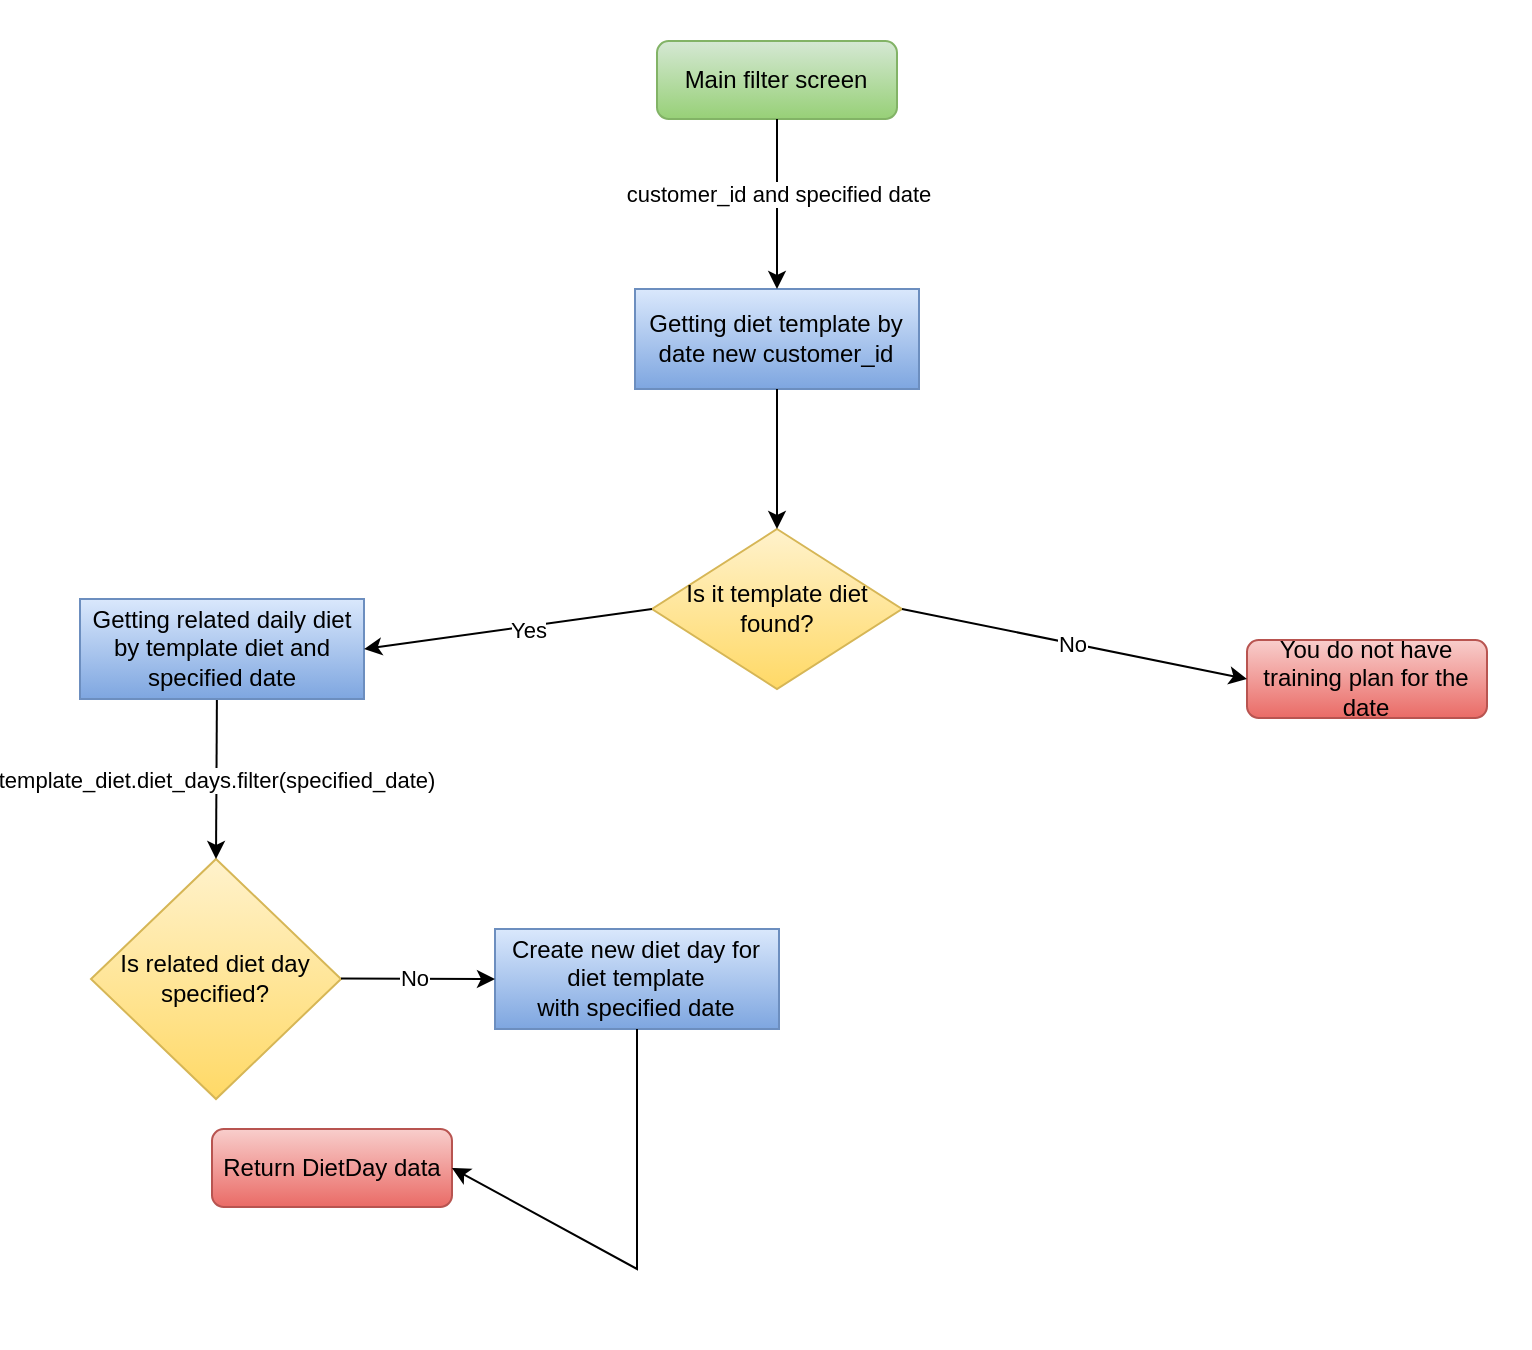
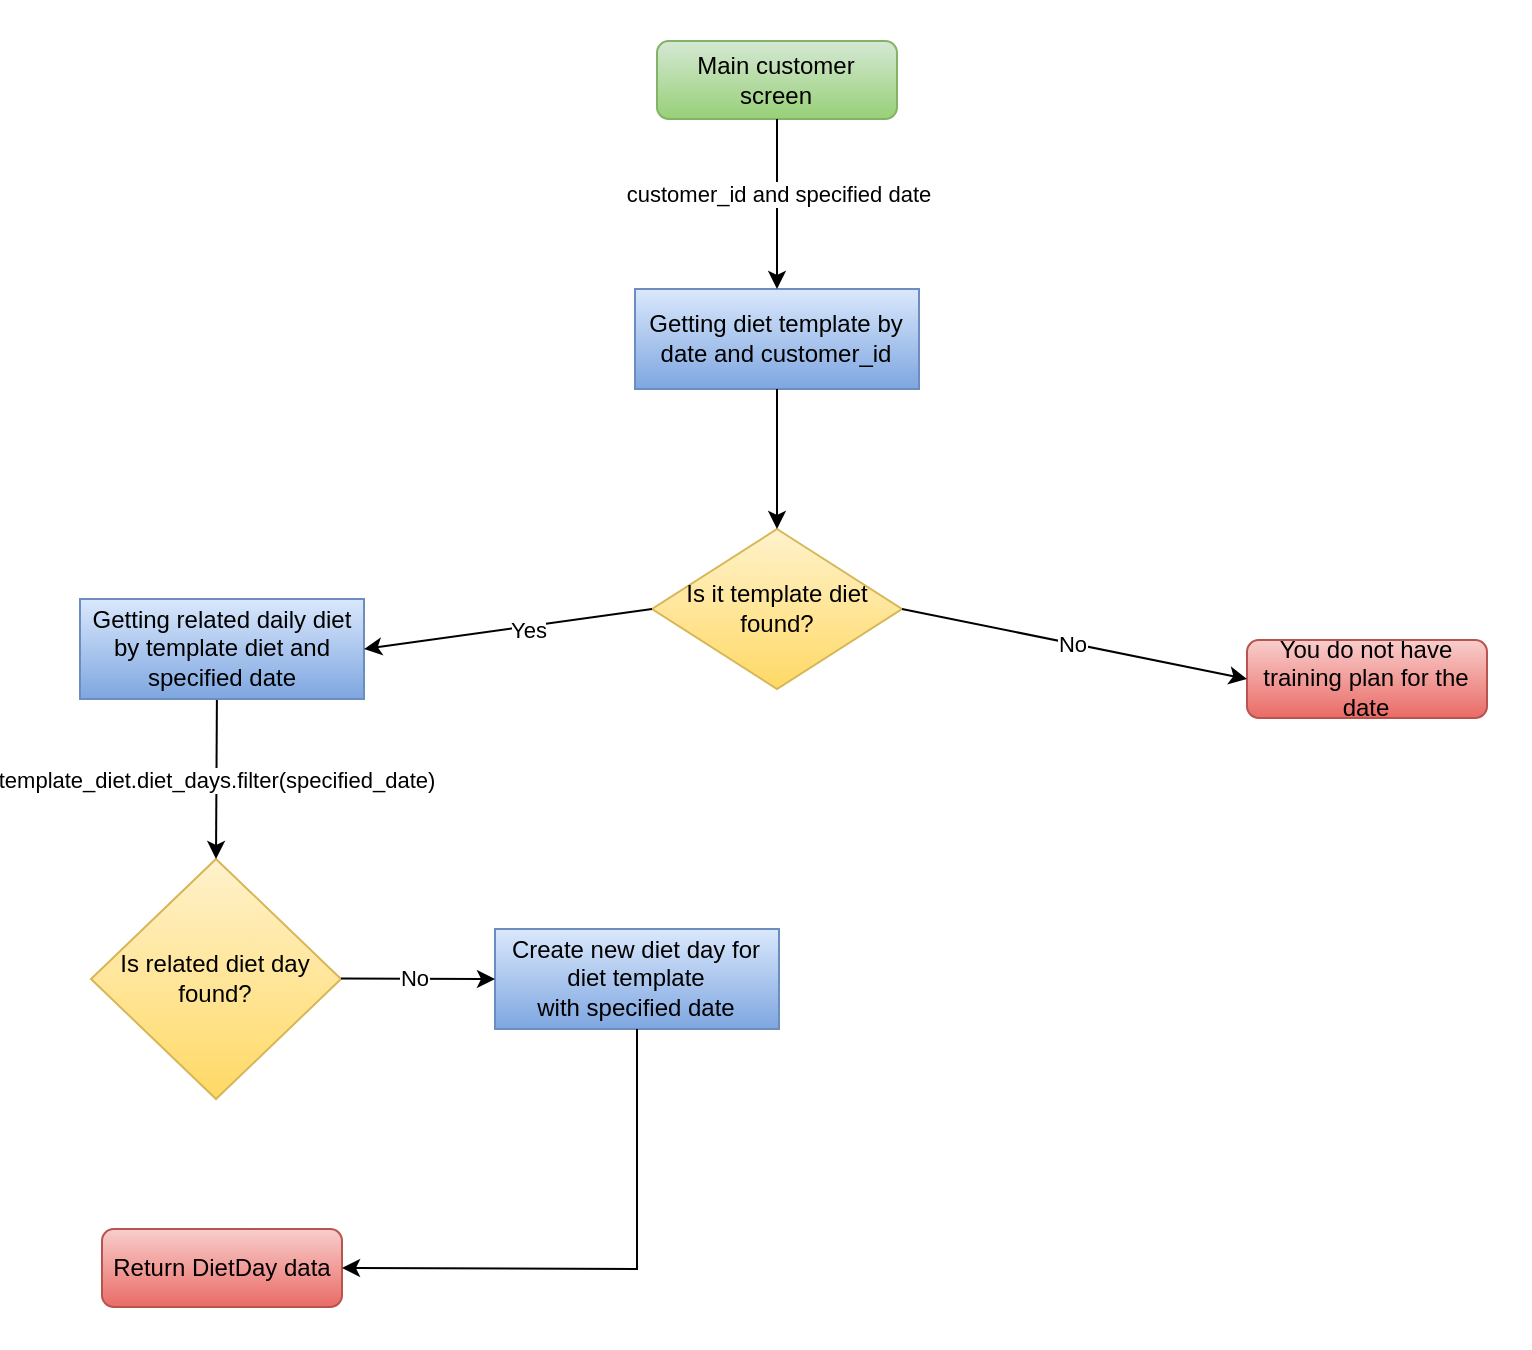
(777, 81) -> (777, 81)
(777, 339) -> (777, 339)
(216, 979) -> (216, 979)
(332, 1168) -> (222, 1268)
